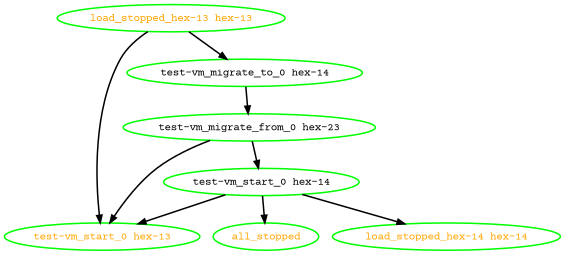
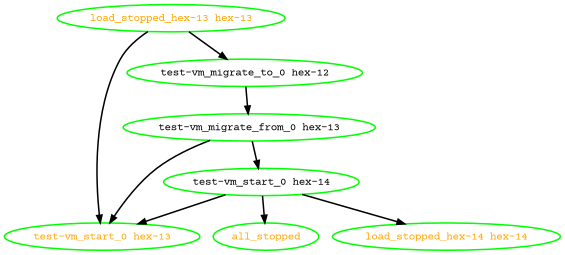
(245, 73) -> (245, 73)
(249, 127) -> (249, 127)
